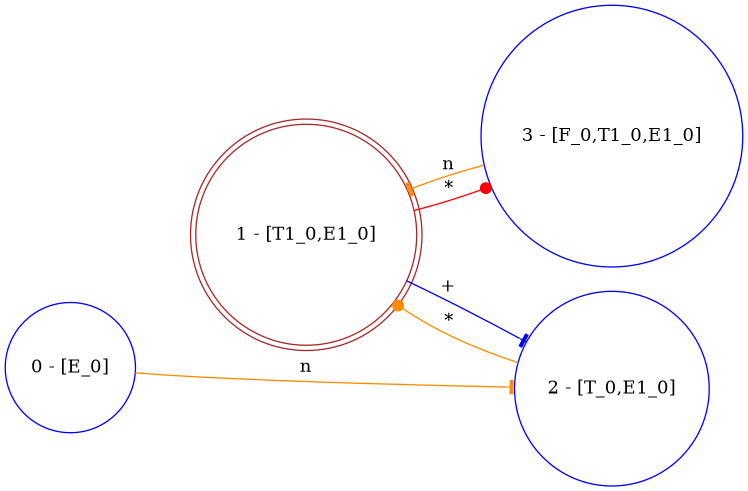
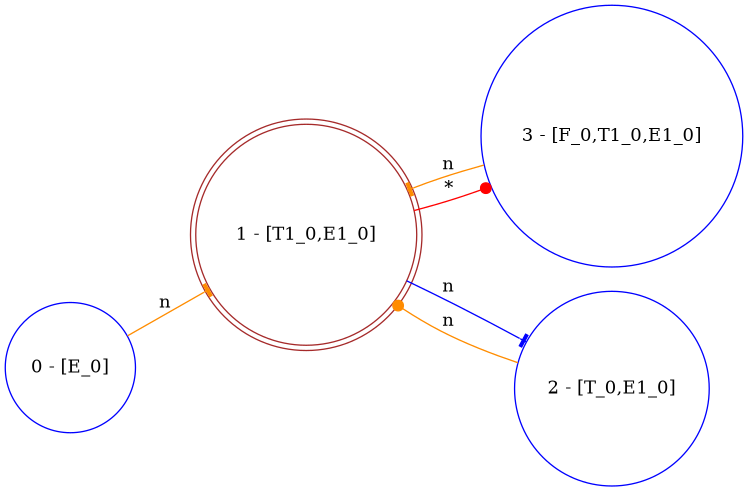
(449, 287) -> (449, 287)
(449, 321) -> (449, 321)
(321, 382) -> (166, 314)
